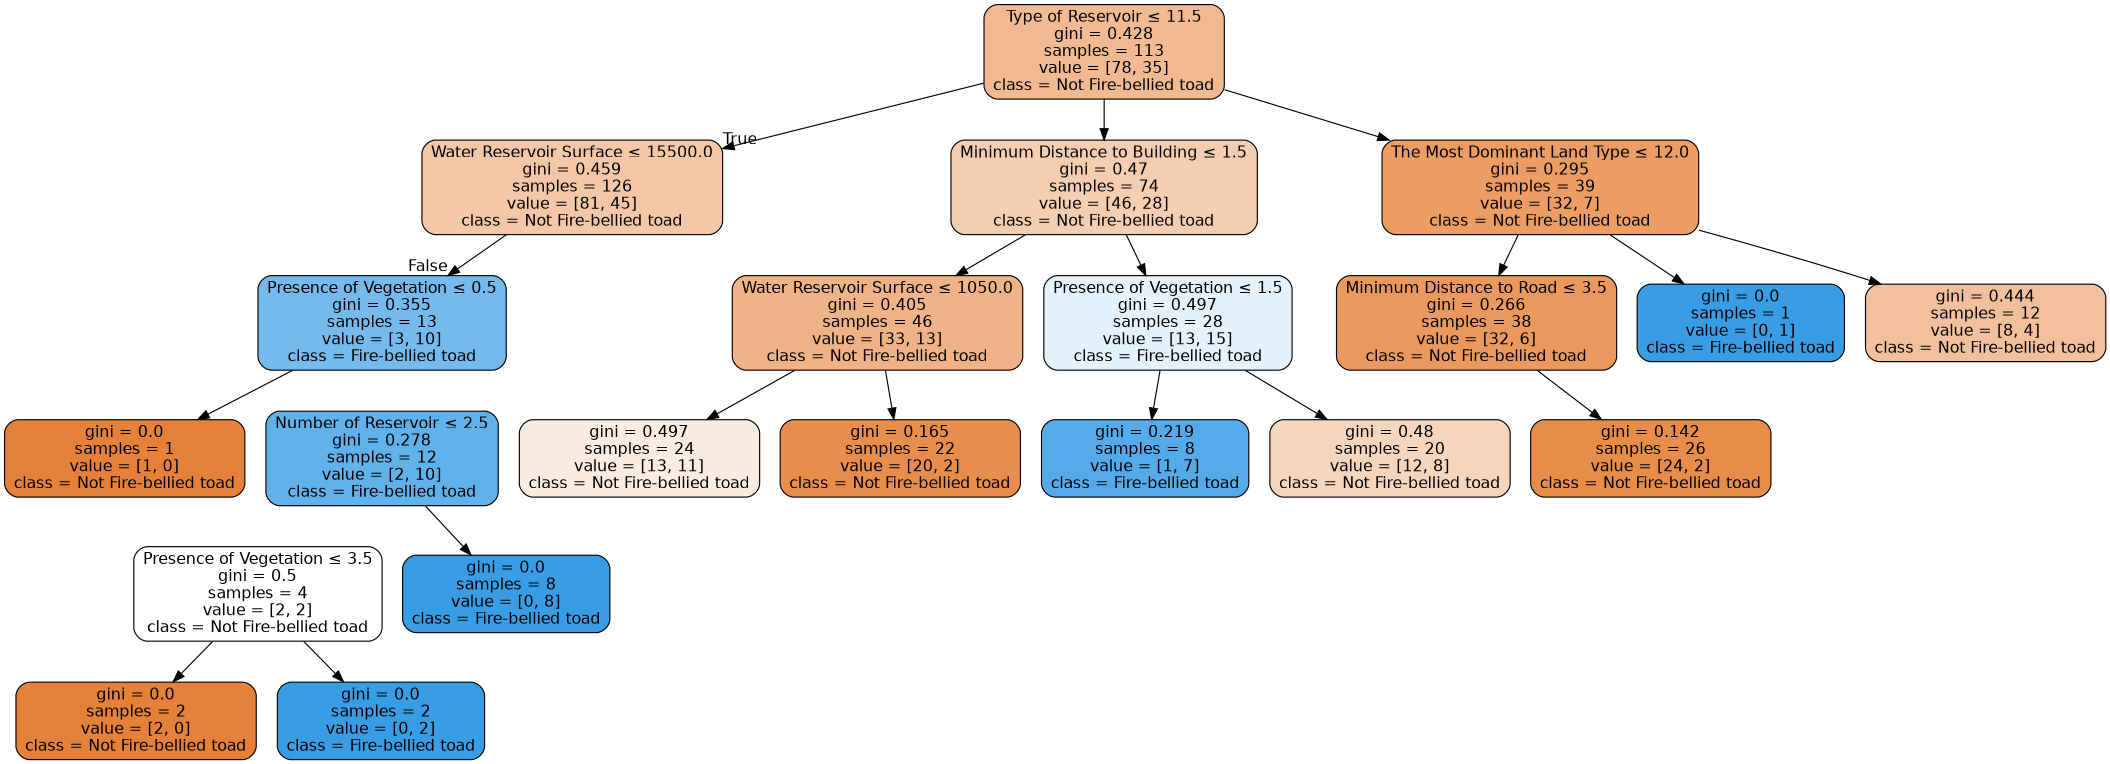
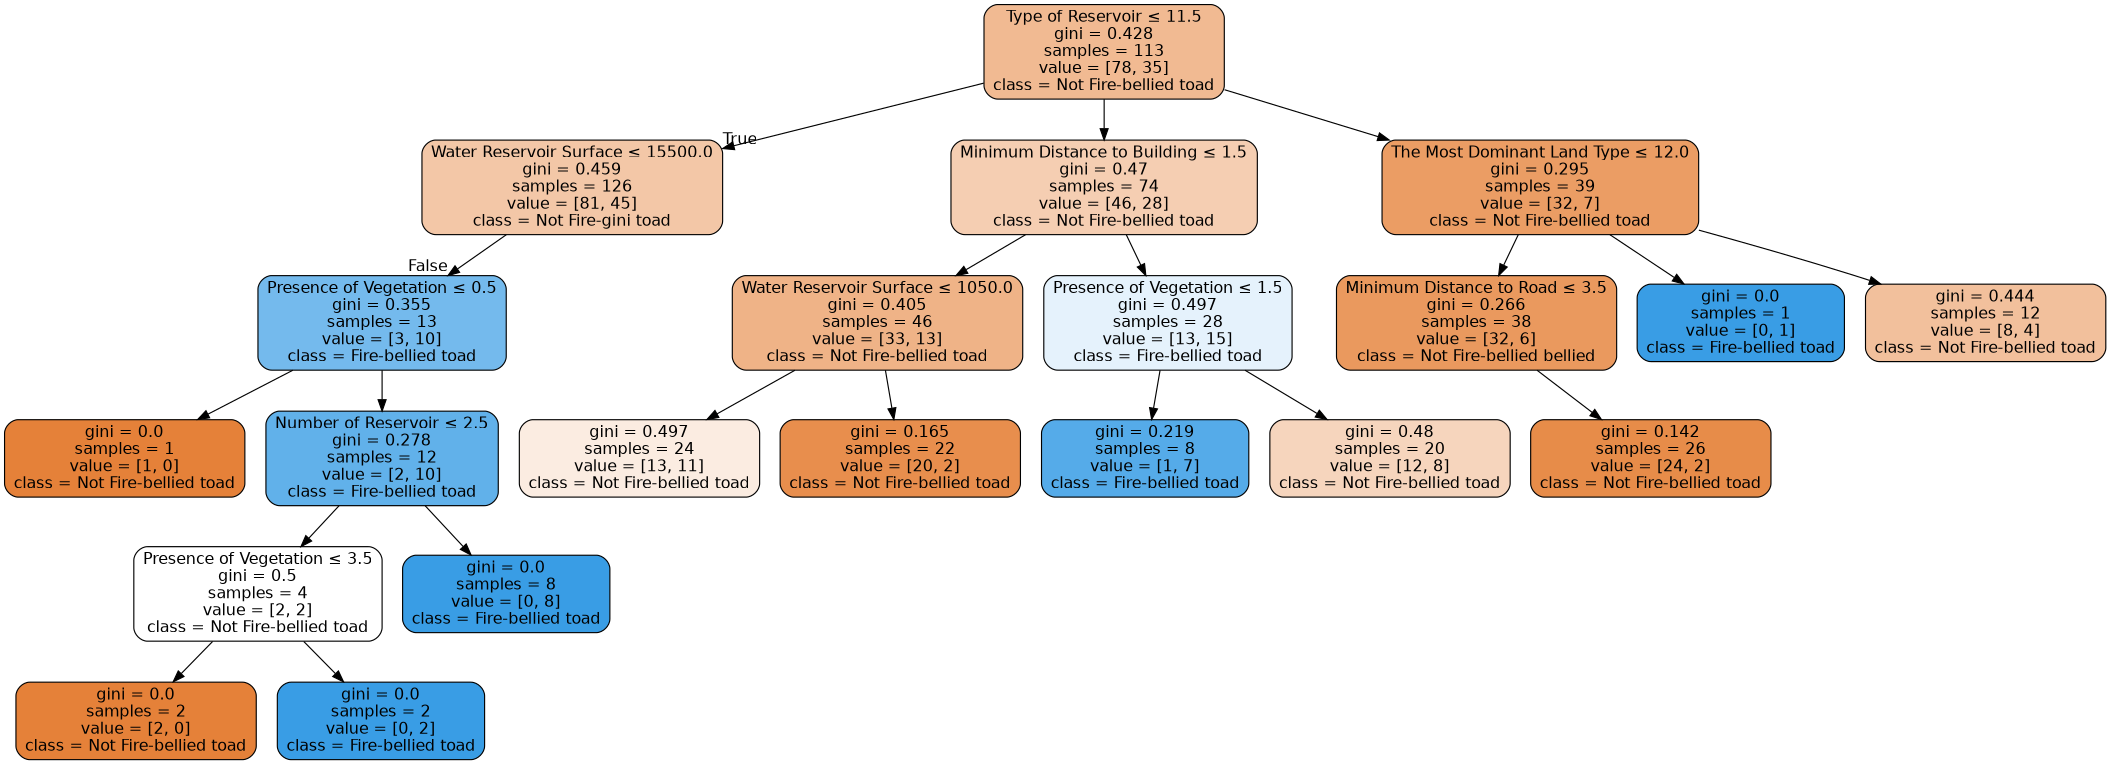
(572, 221) -> (572, 221)
(1477, 356) -> (1477, 356)
none -> (382, 385)
none -> (324, 522)
